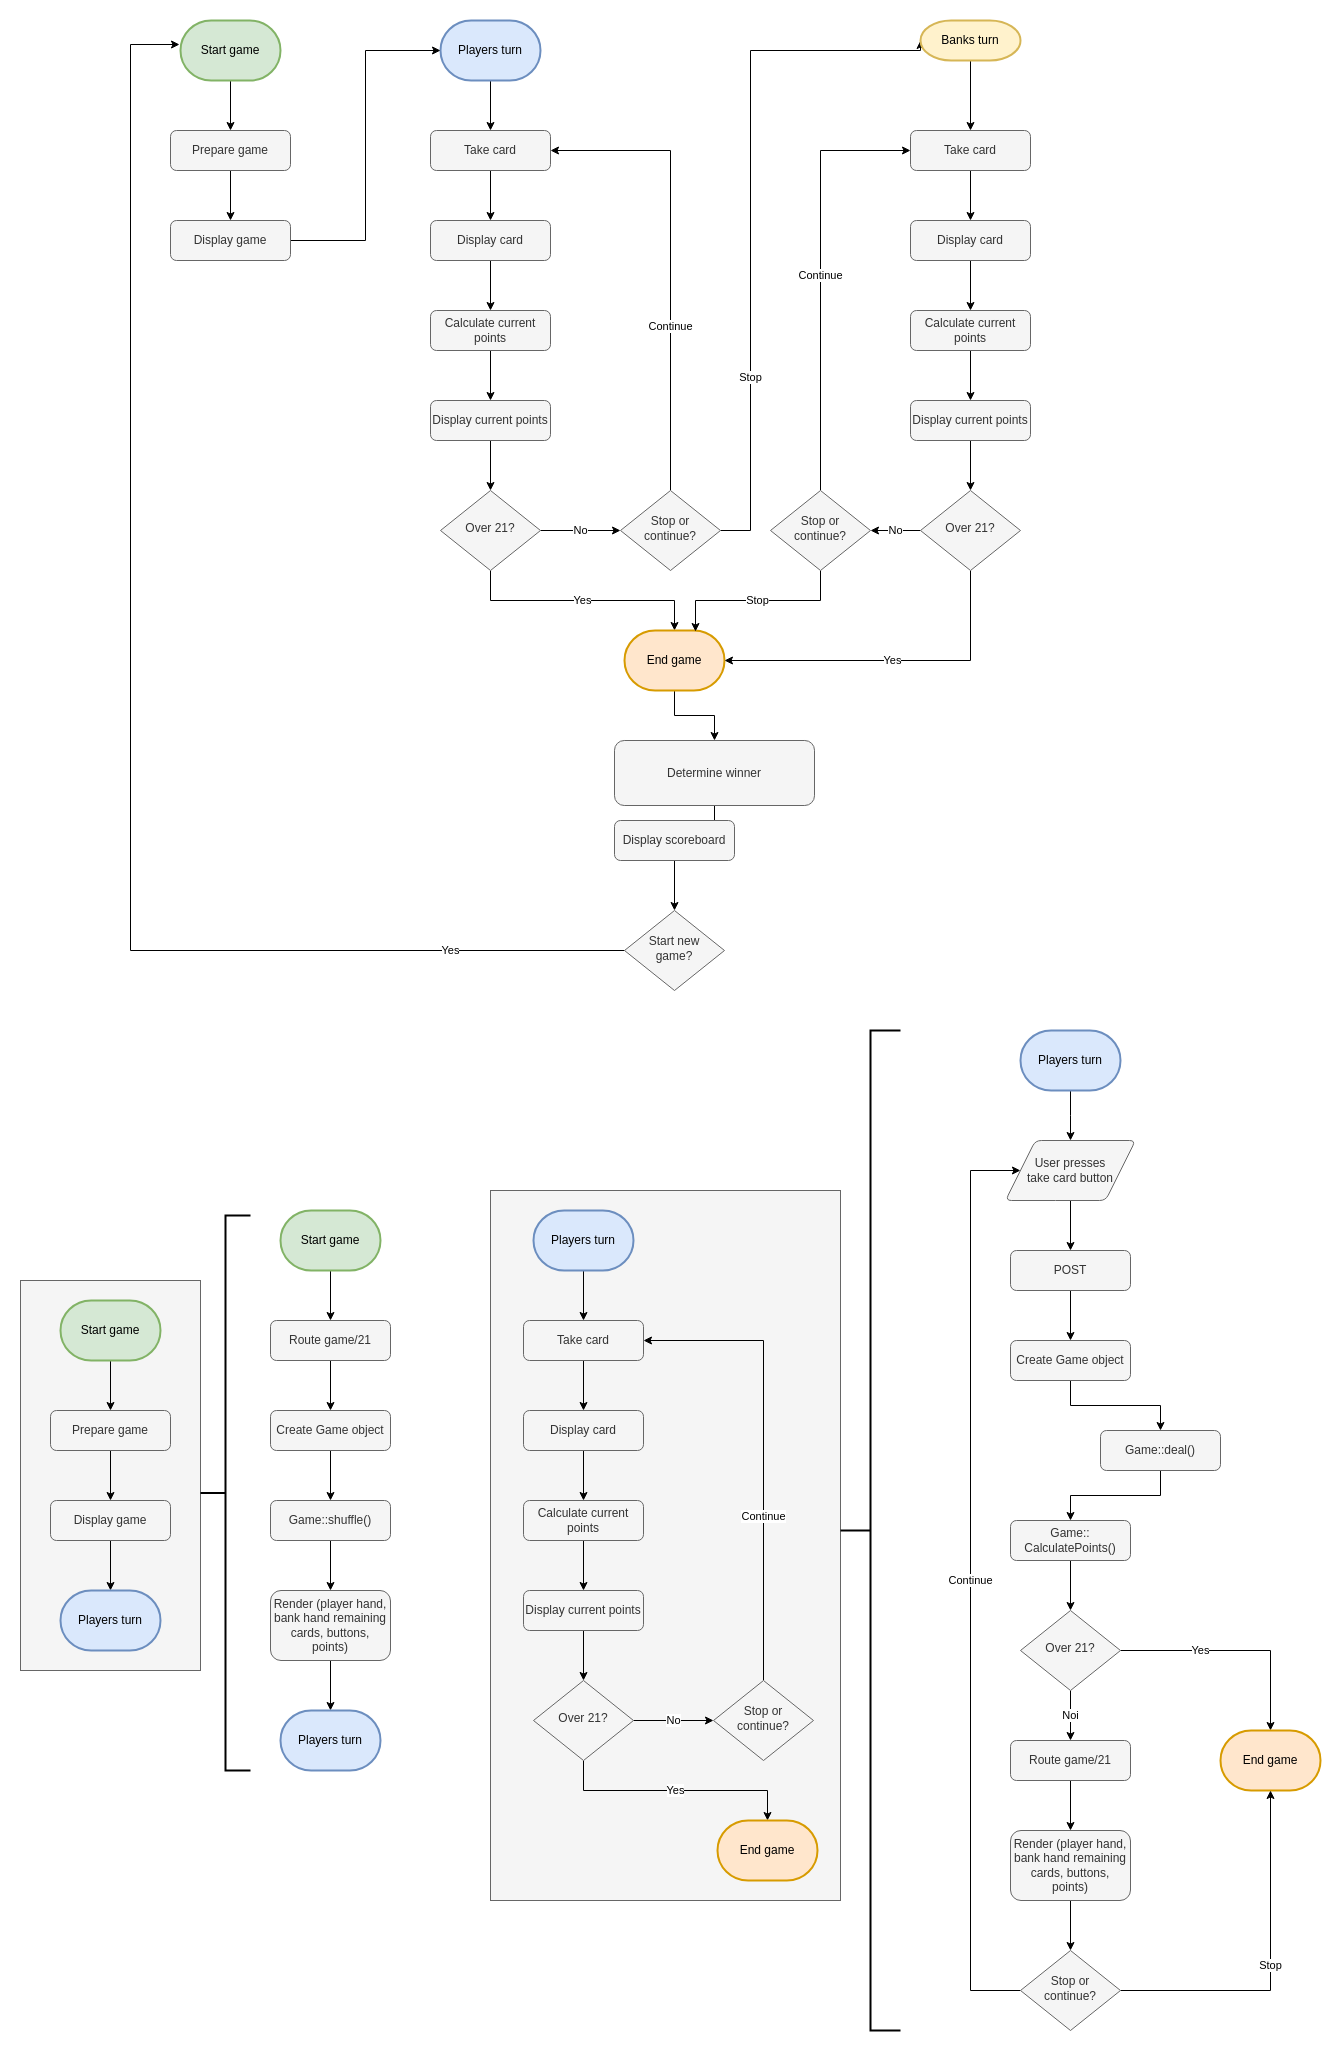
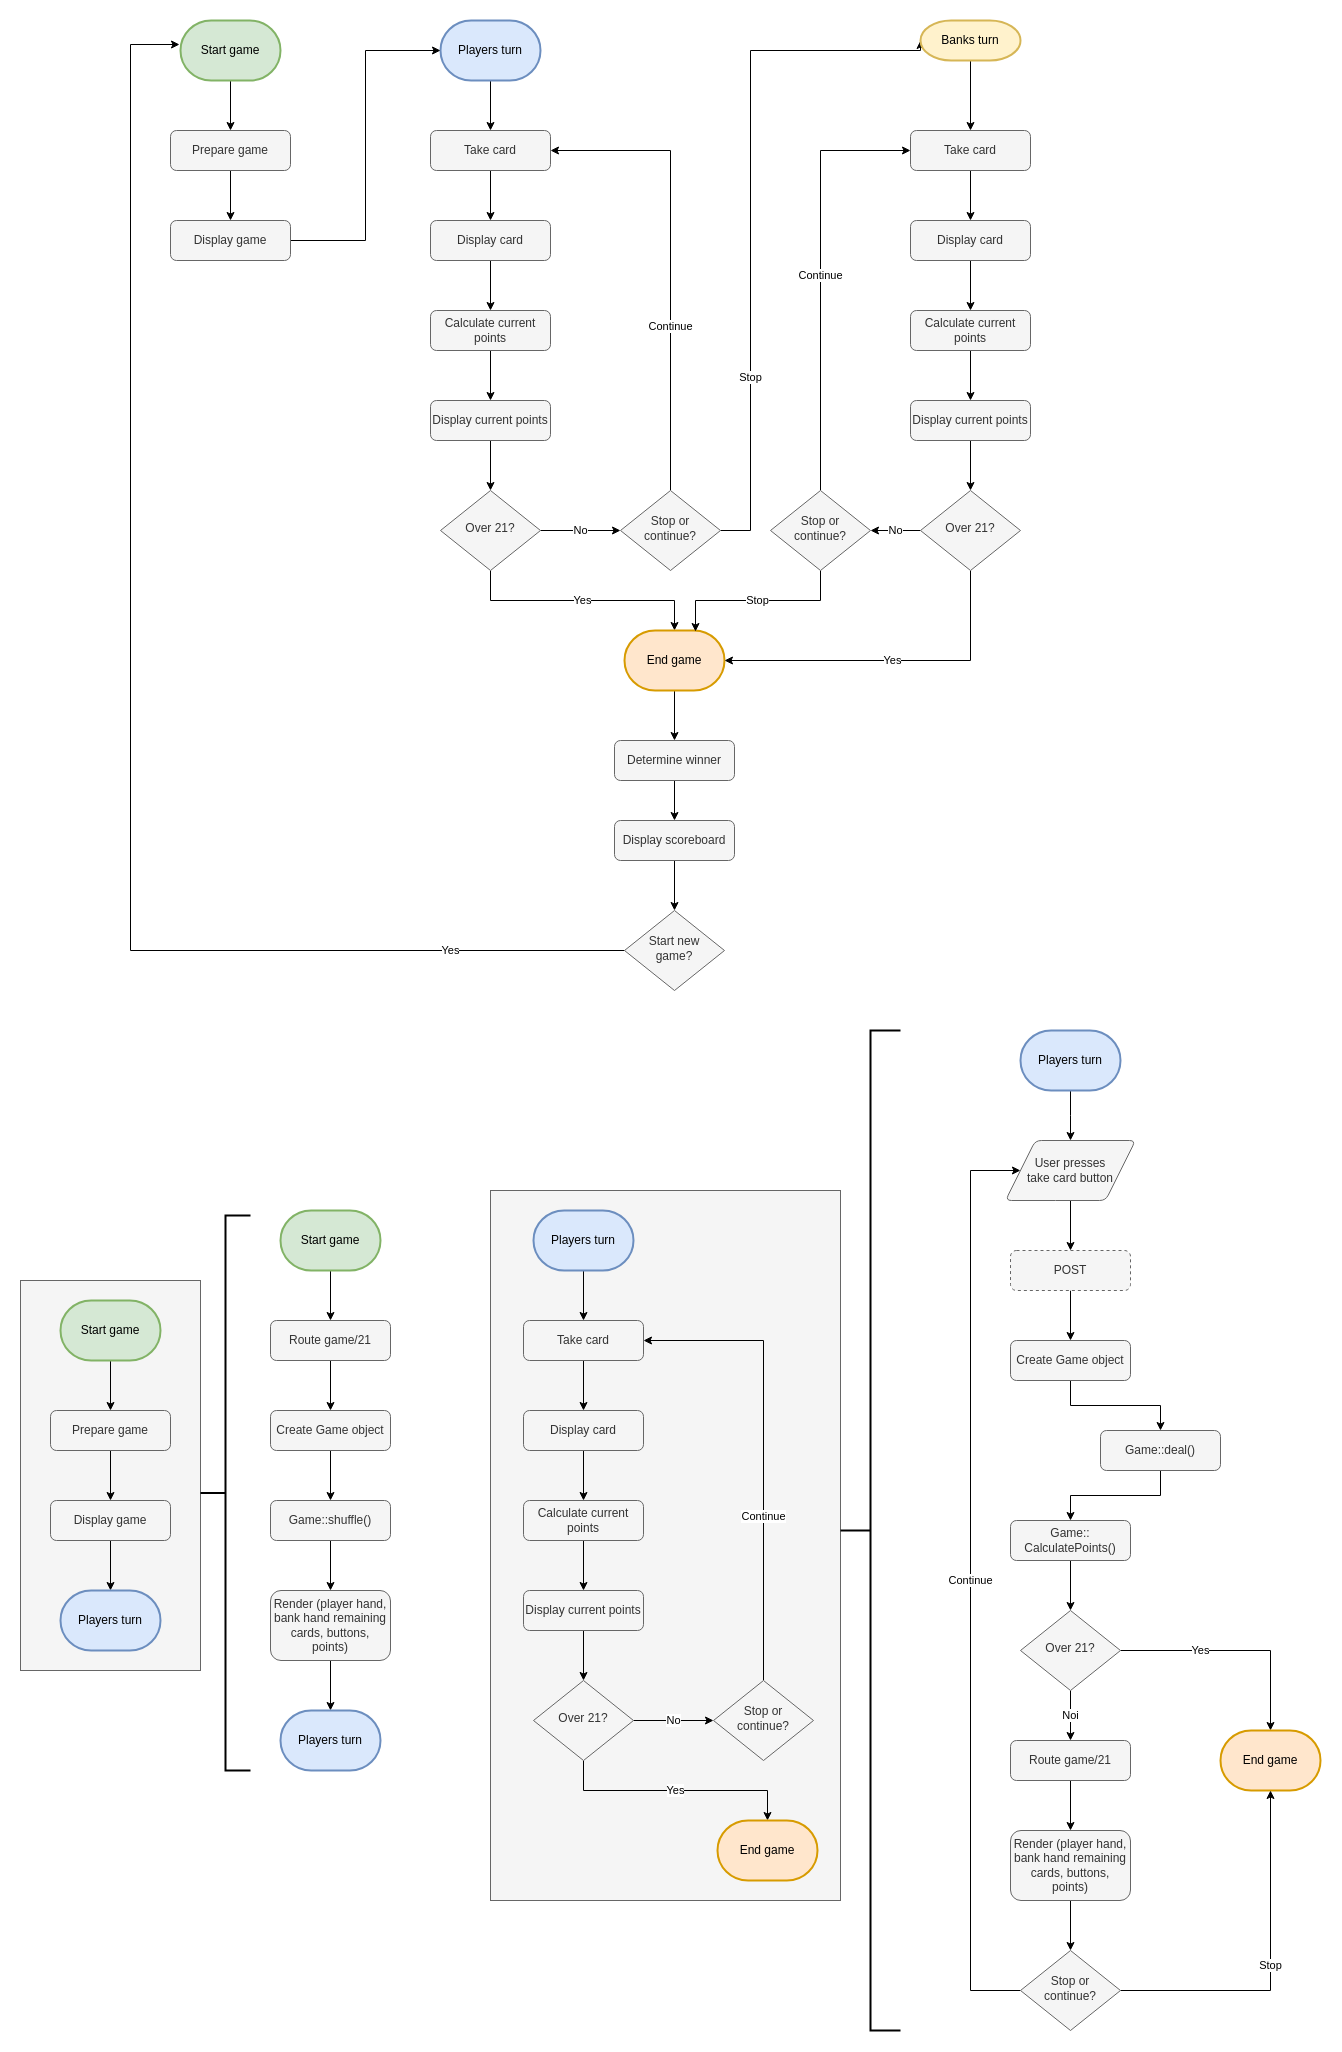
(715, 773) -> (675, 761)
(1071, 1271) -> (1071, 1271)
